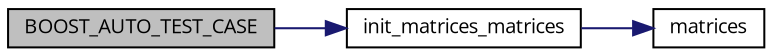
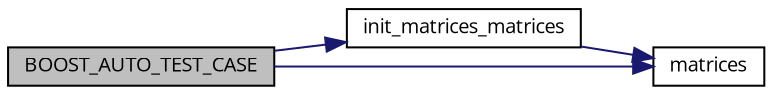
none -> (454, 67)
